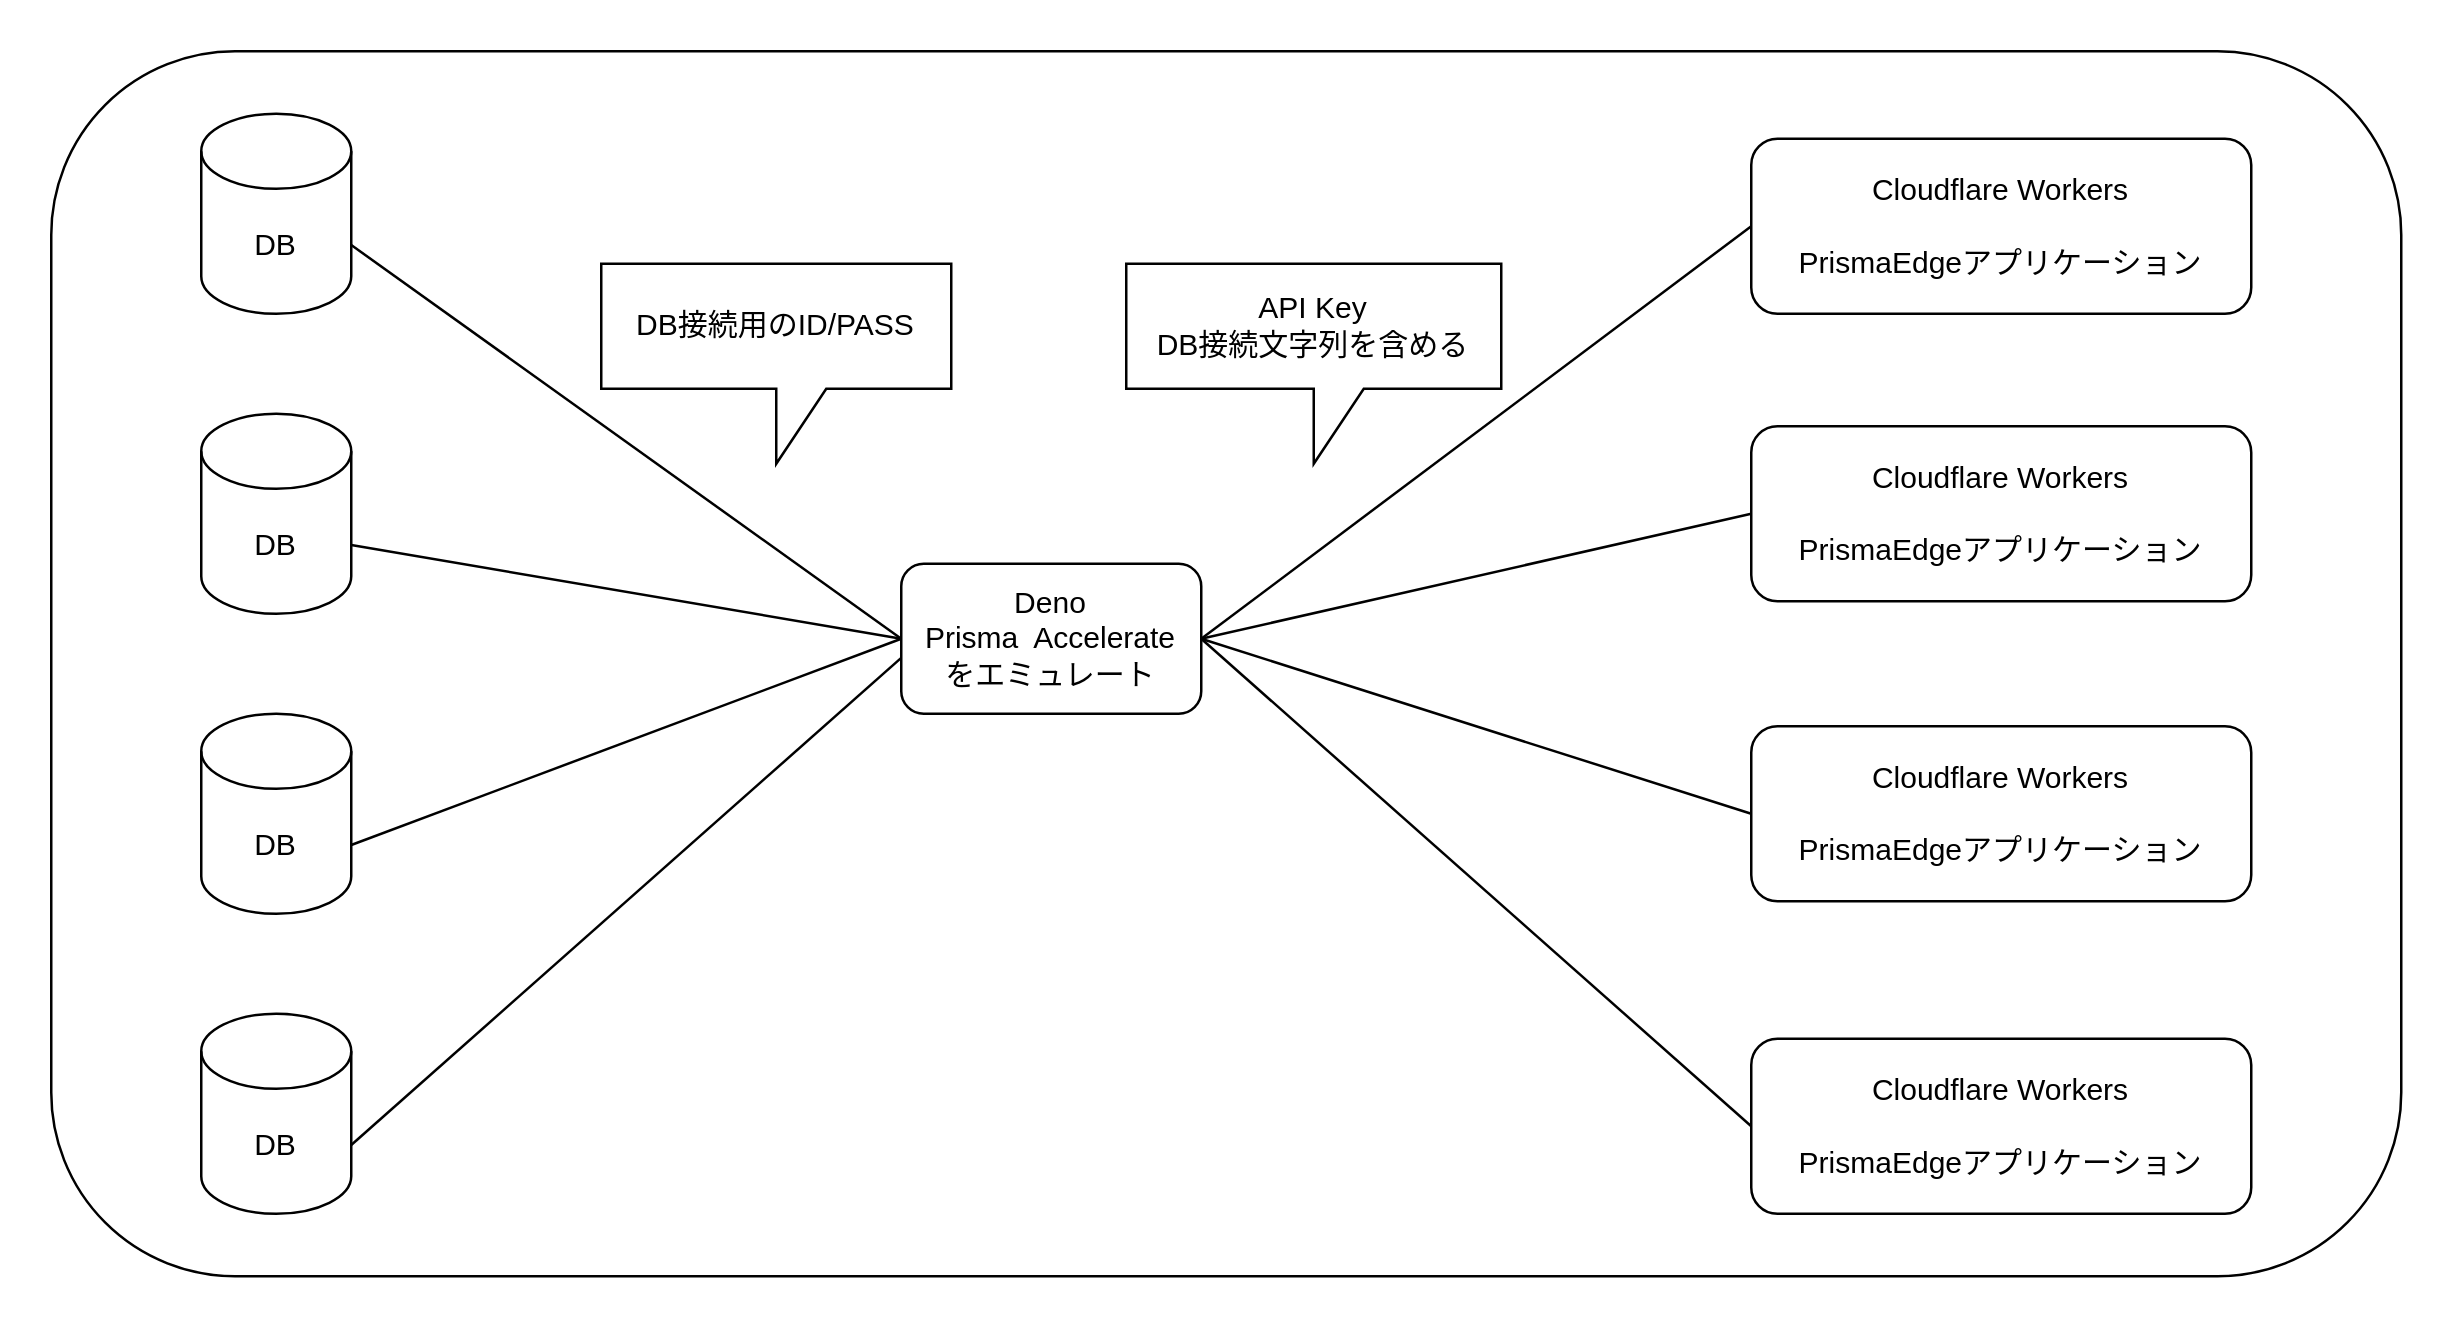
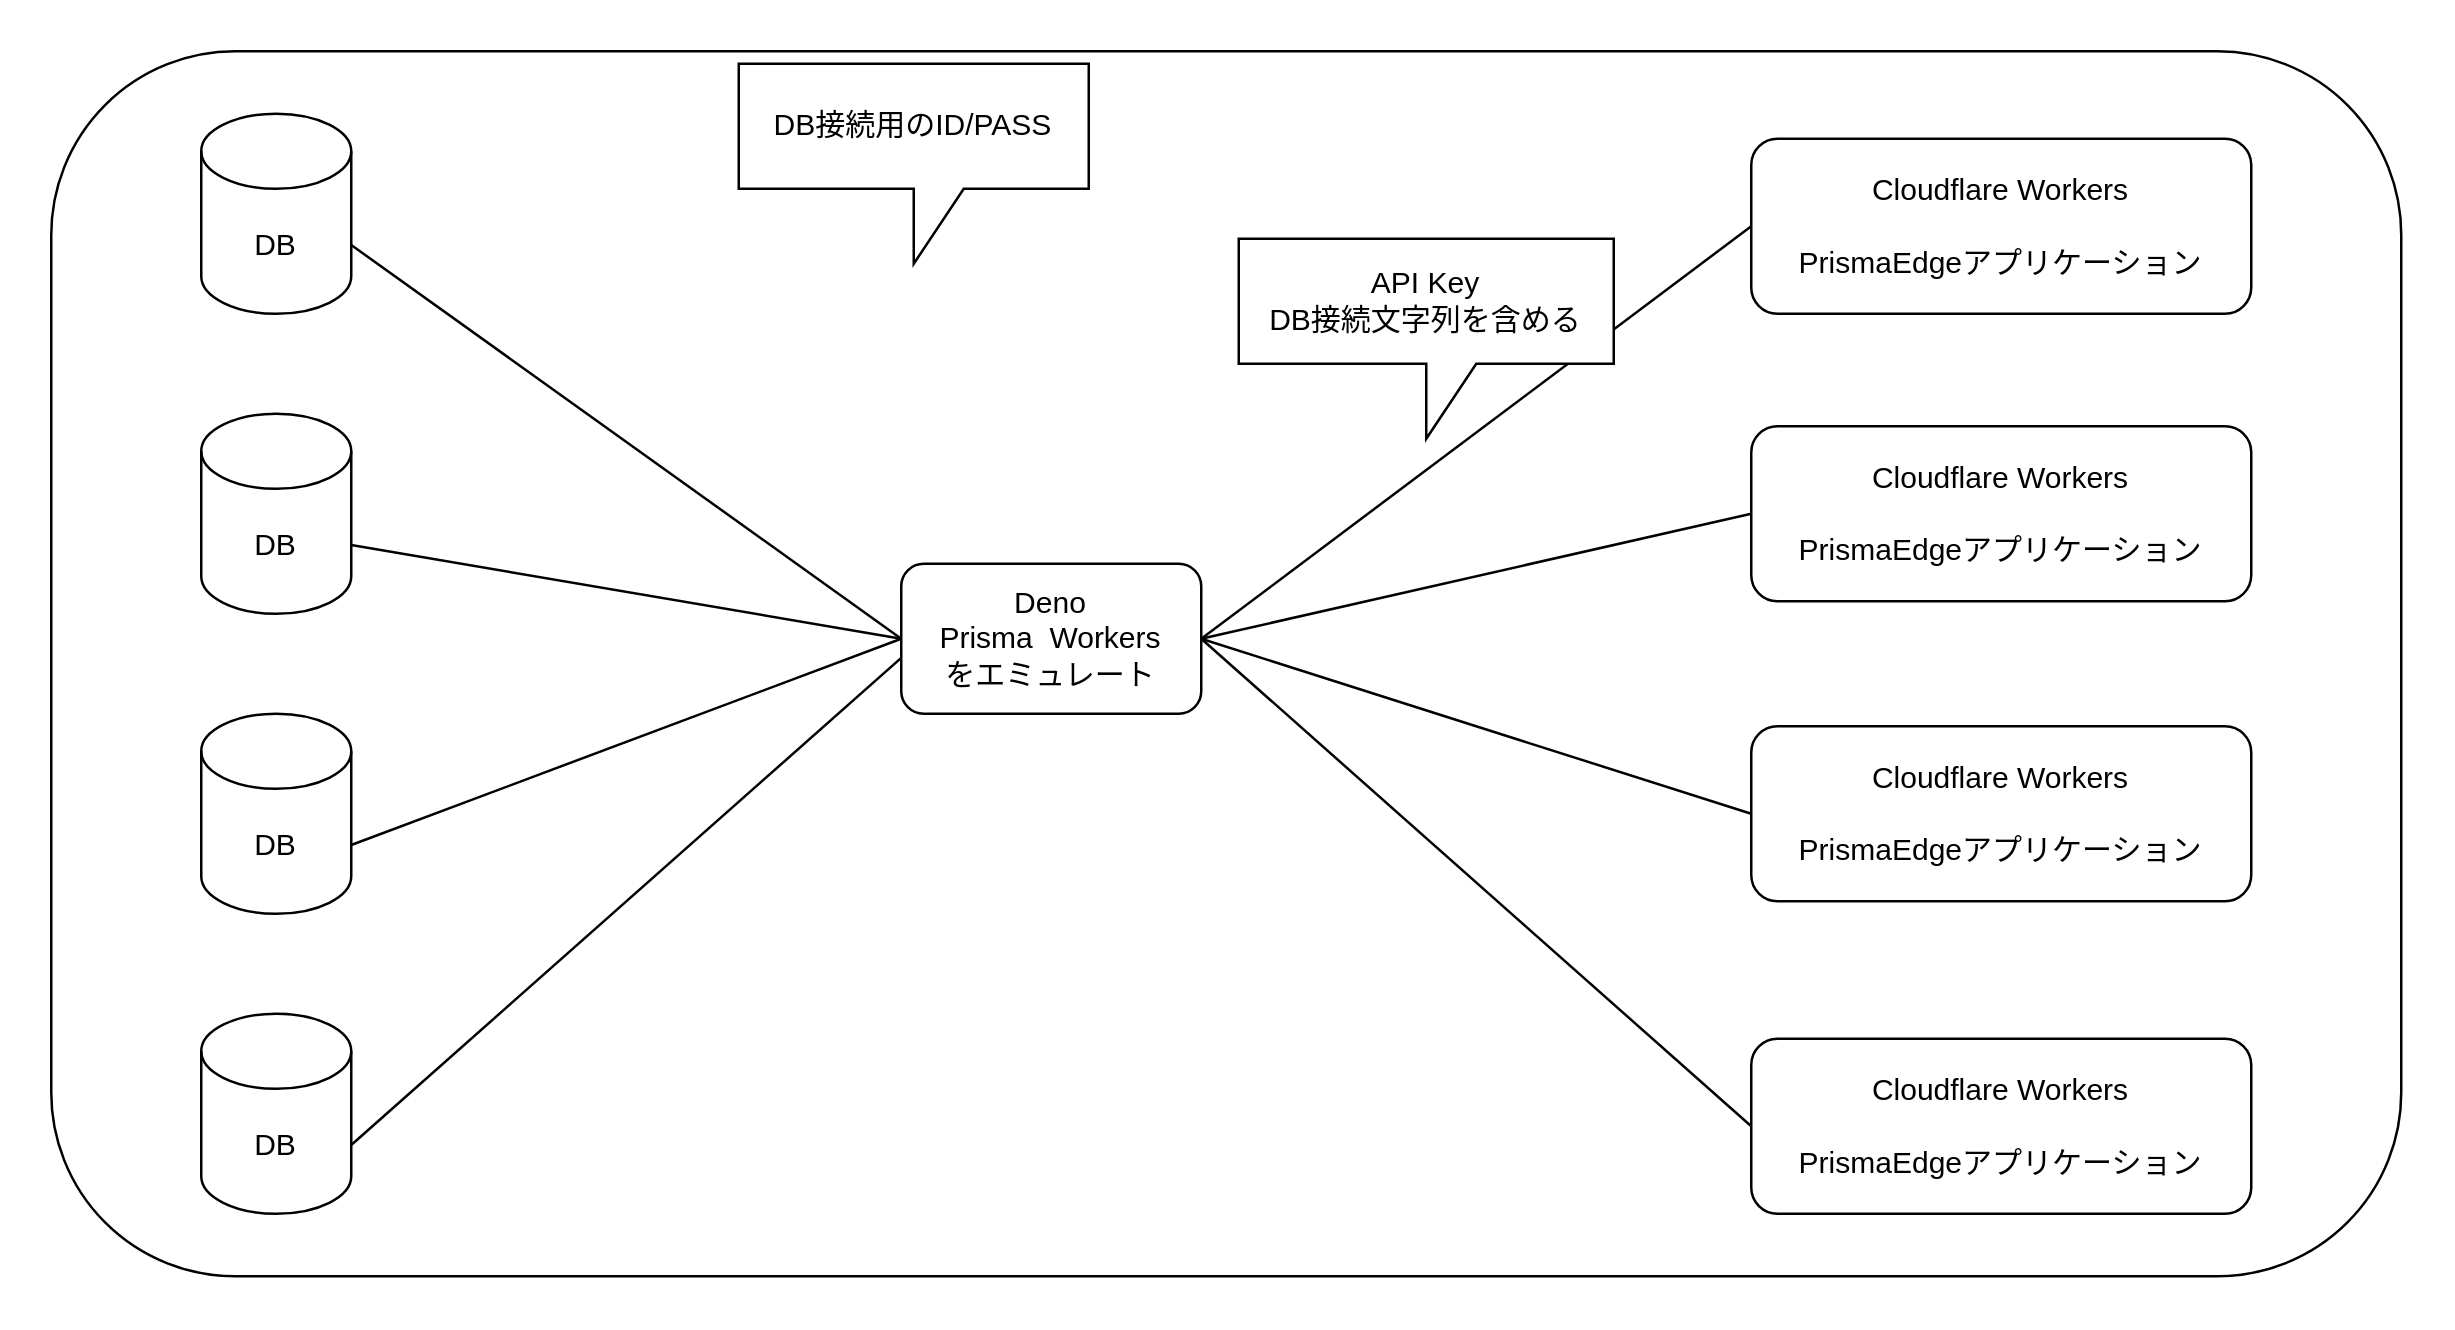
(776, 364) -> (914, 164)
(1314, 364) -> (1426, 339)
(1051, 639) -> (1051, 639)
